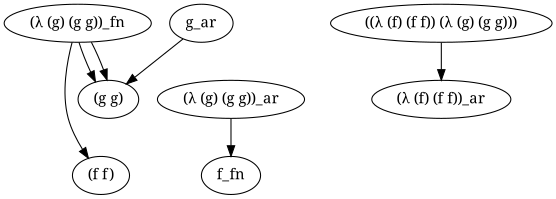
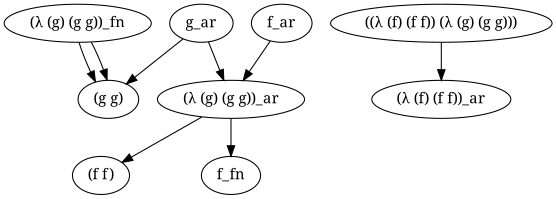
none -> (282, 23)
none -> (214, 56)
(65, 97) -> (167, 137)
